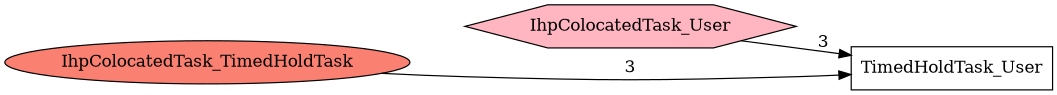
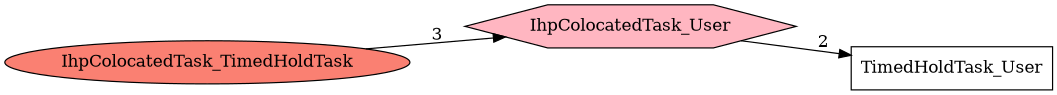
(824, 43) -> (824, 43)
(610, 80) -> (429, 43)
